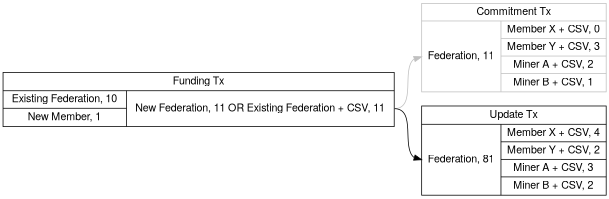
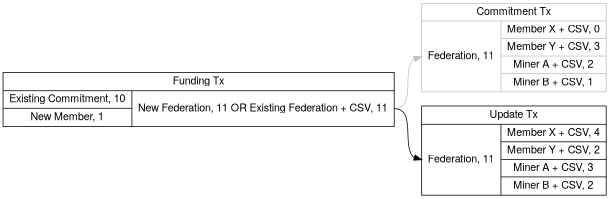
(65, 99) -> (67, 99)
(461, 159) -> (461, 159)
